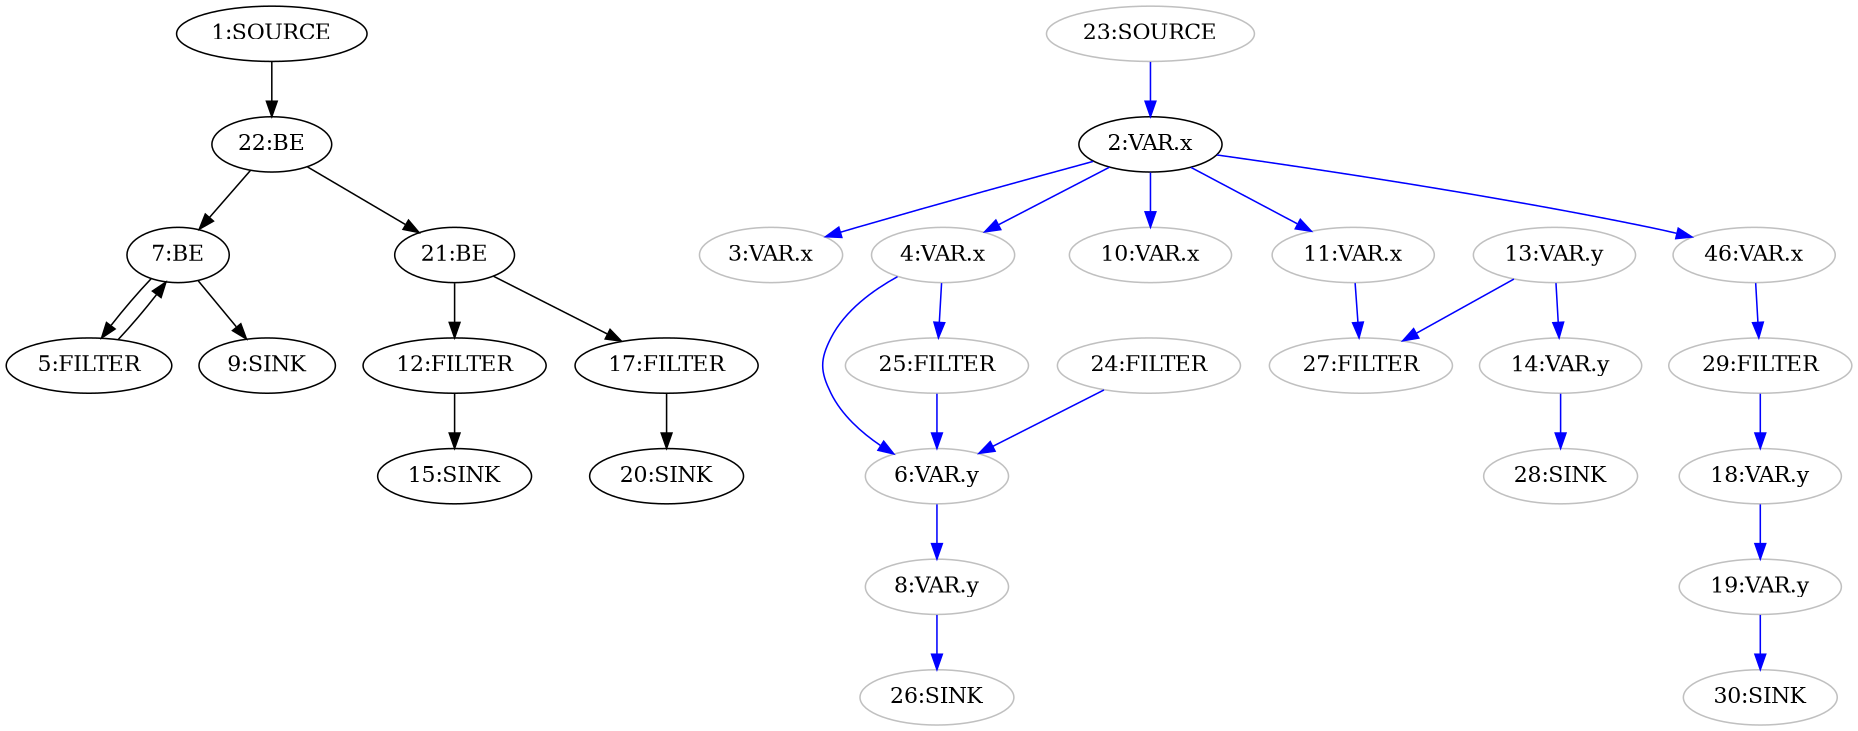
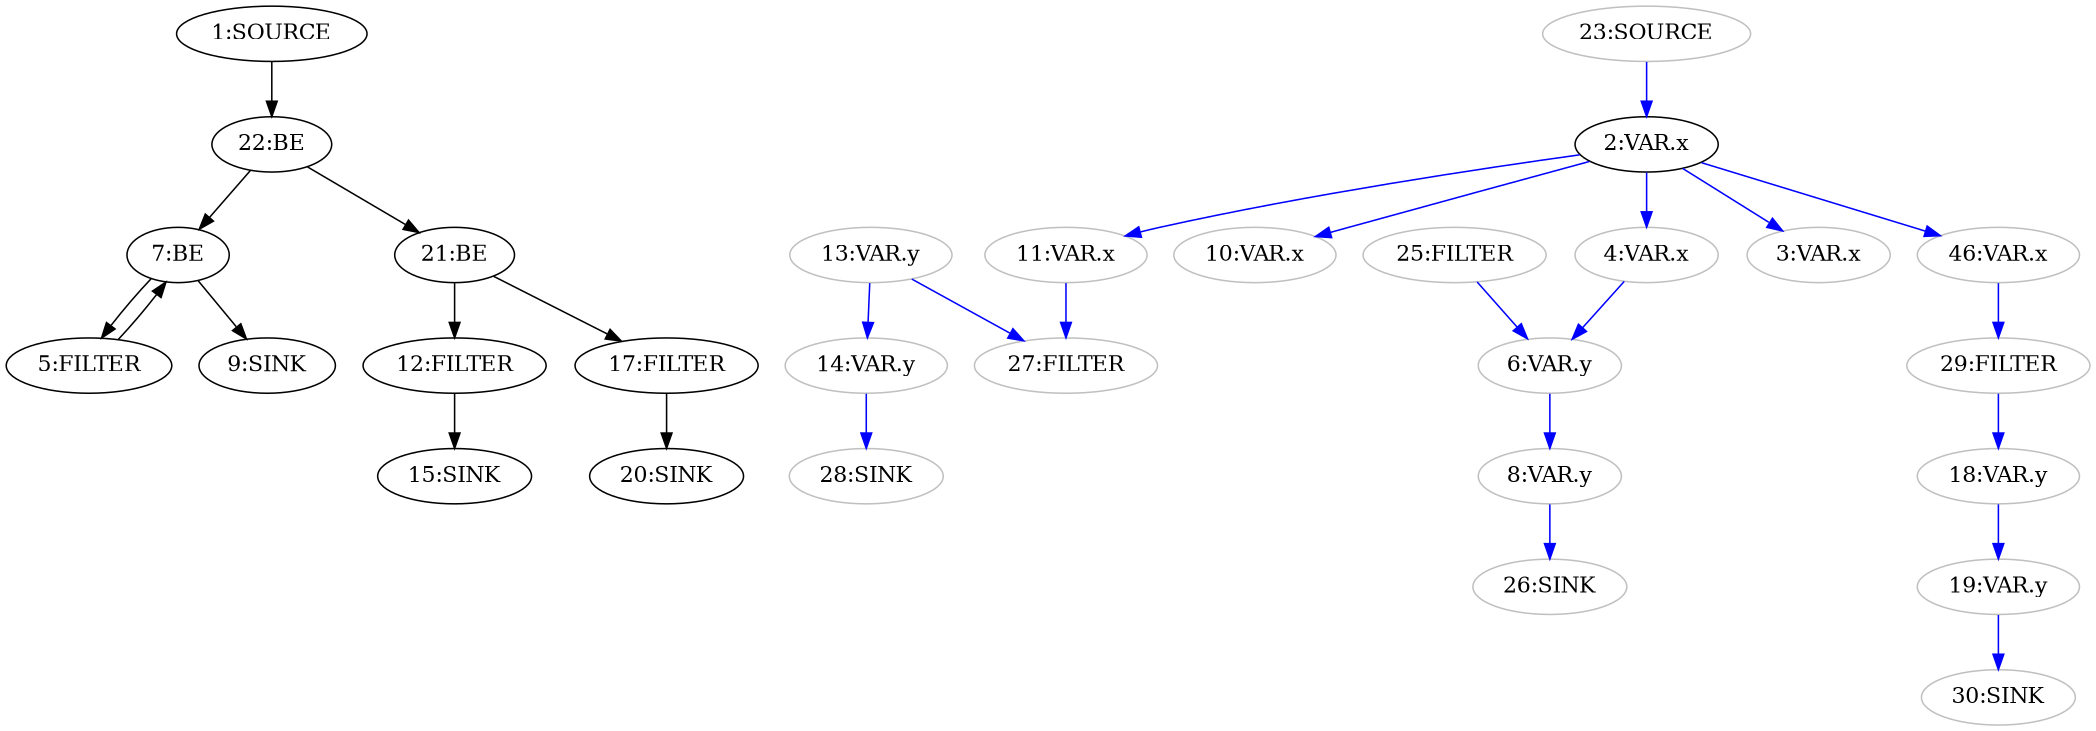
(940, 303) -> none
(1149, 366) -> none
